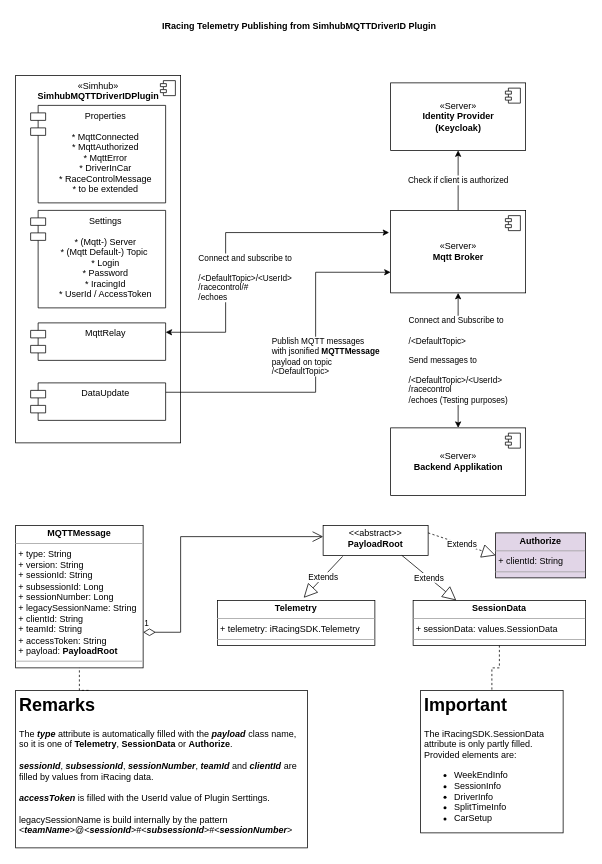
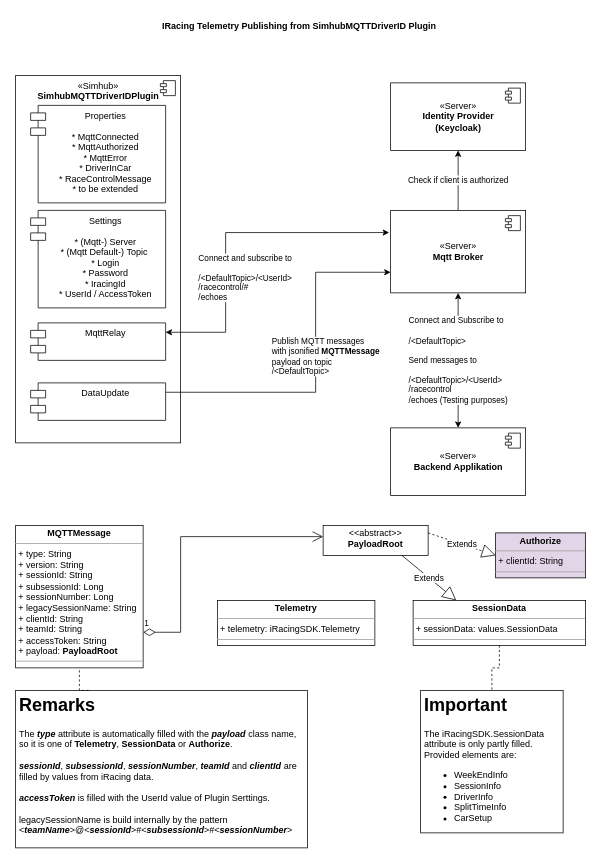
(328, 572) -> none
